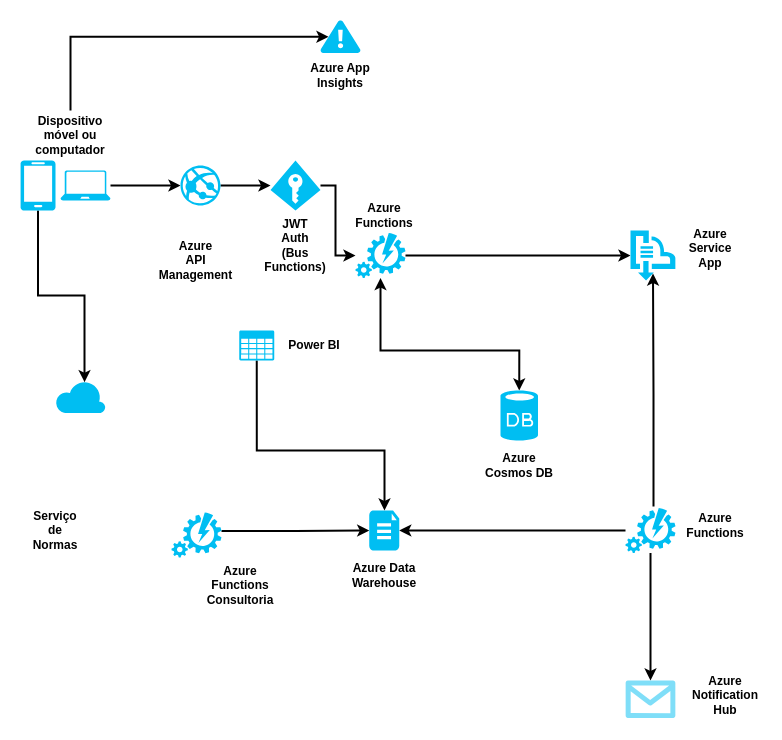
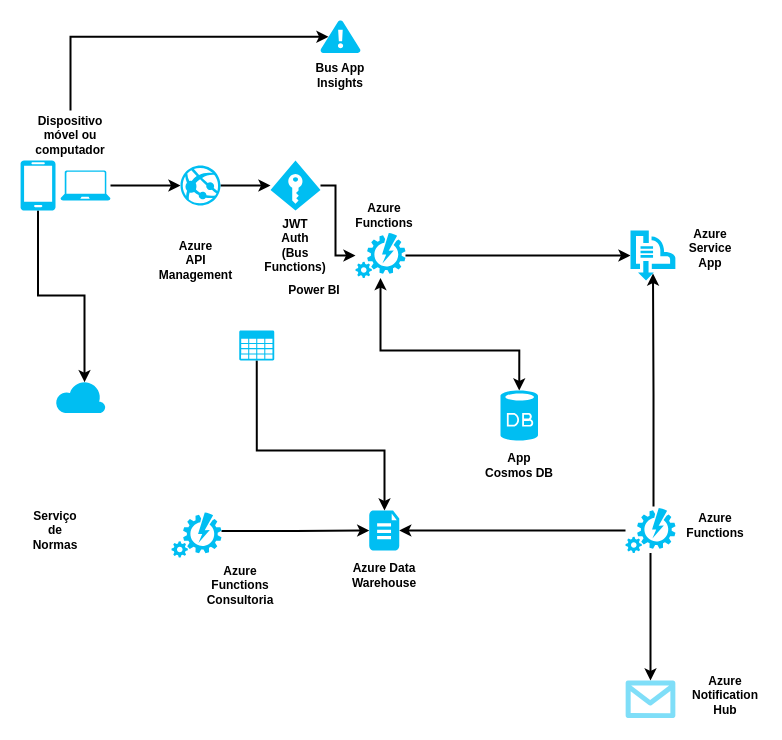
(341, 76) -> (341, 76)
(314, 346) -> (314, 291)
(520, 466) -> (520, 466)
